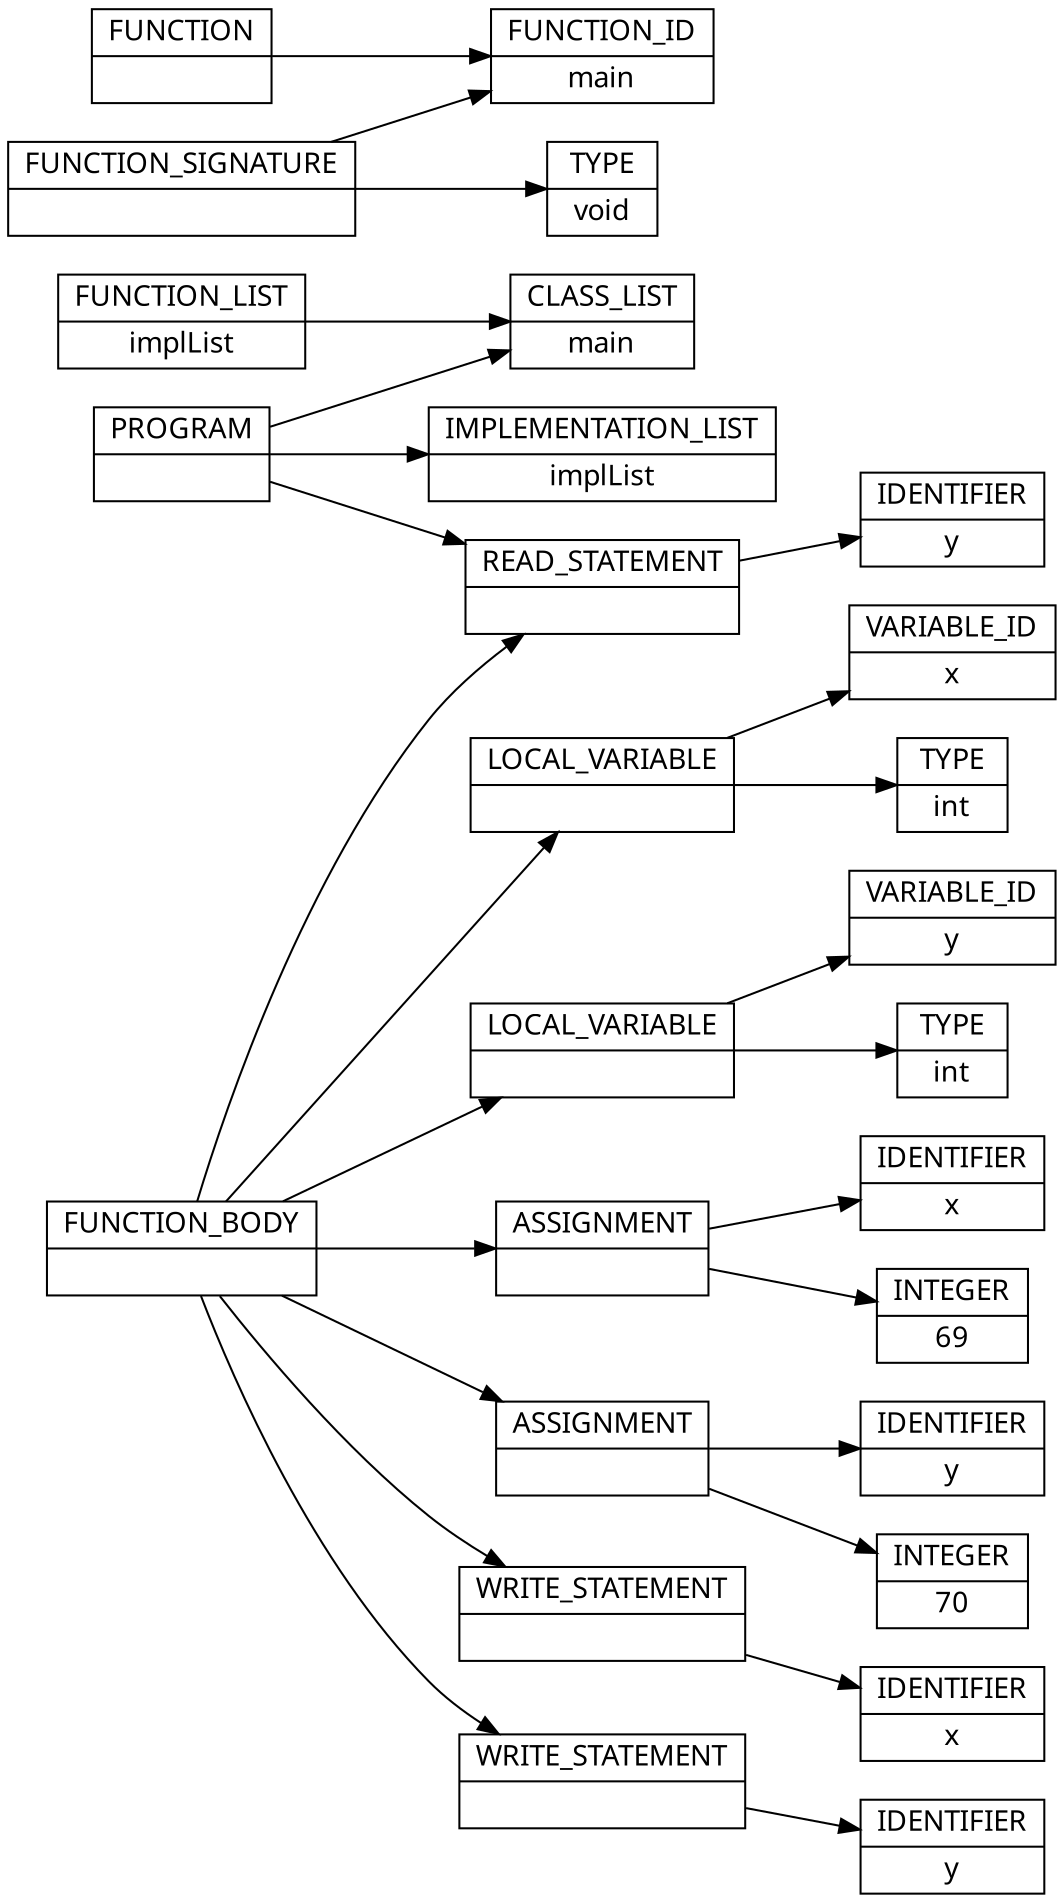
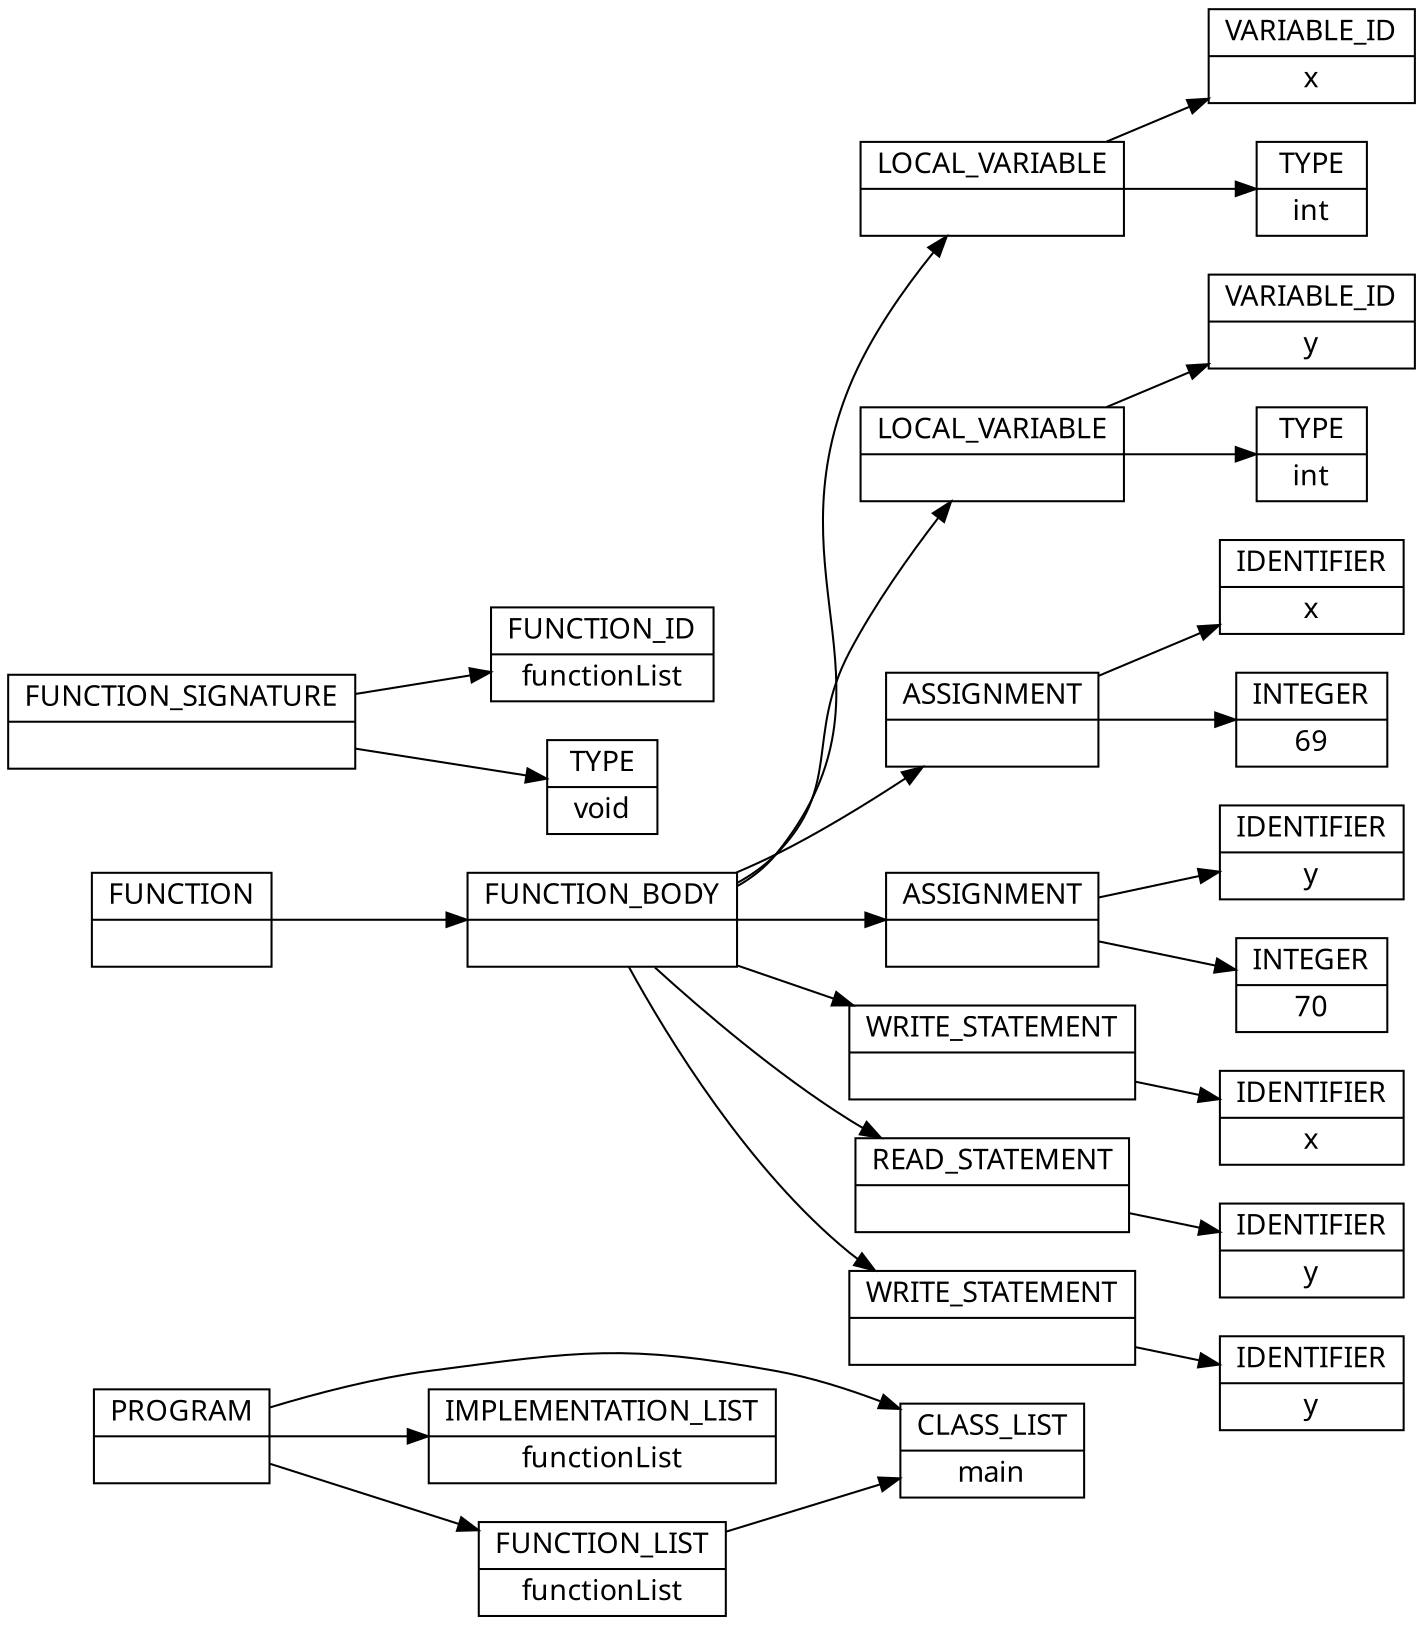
(371, 56) -> (359, 920)
(602, 79) -> (602, 677)
(182, 344) -> (602, 1591)
(602, 477) -> (602, 1459)
(358, 510) -> (364, 1494)
